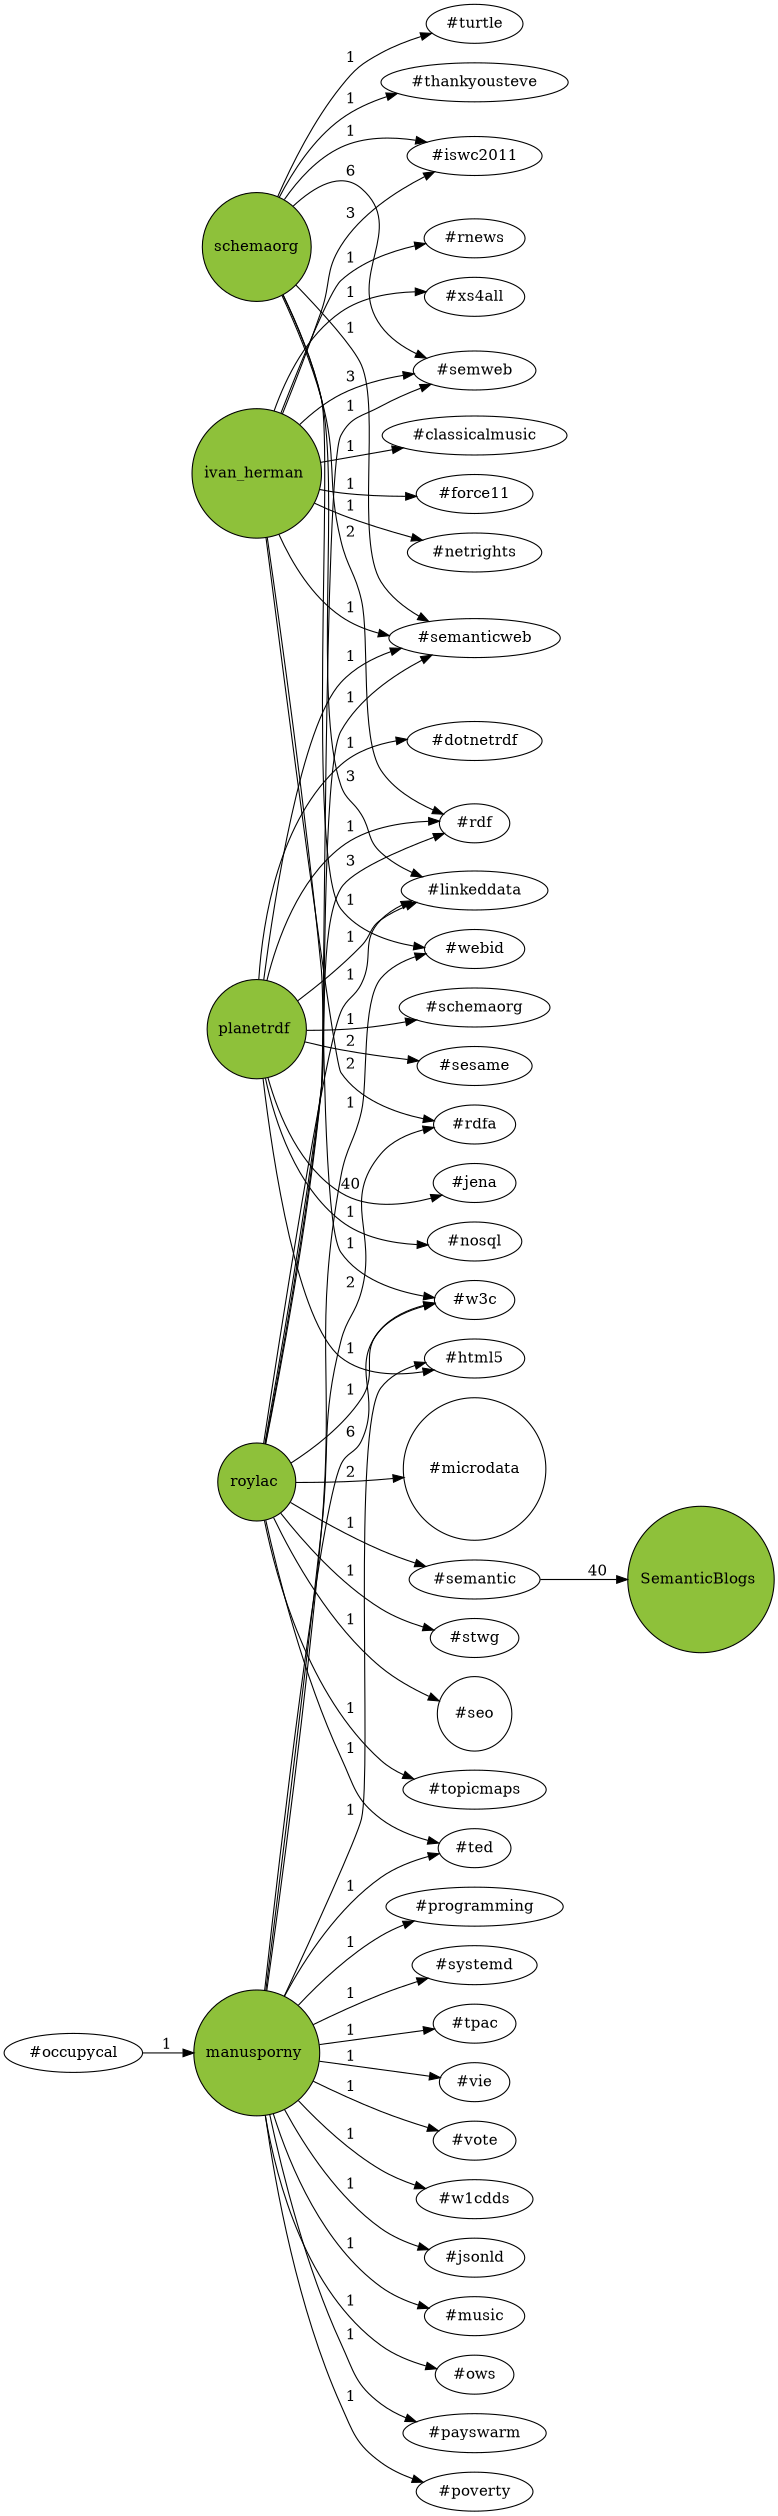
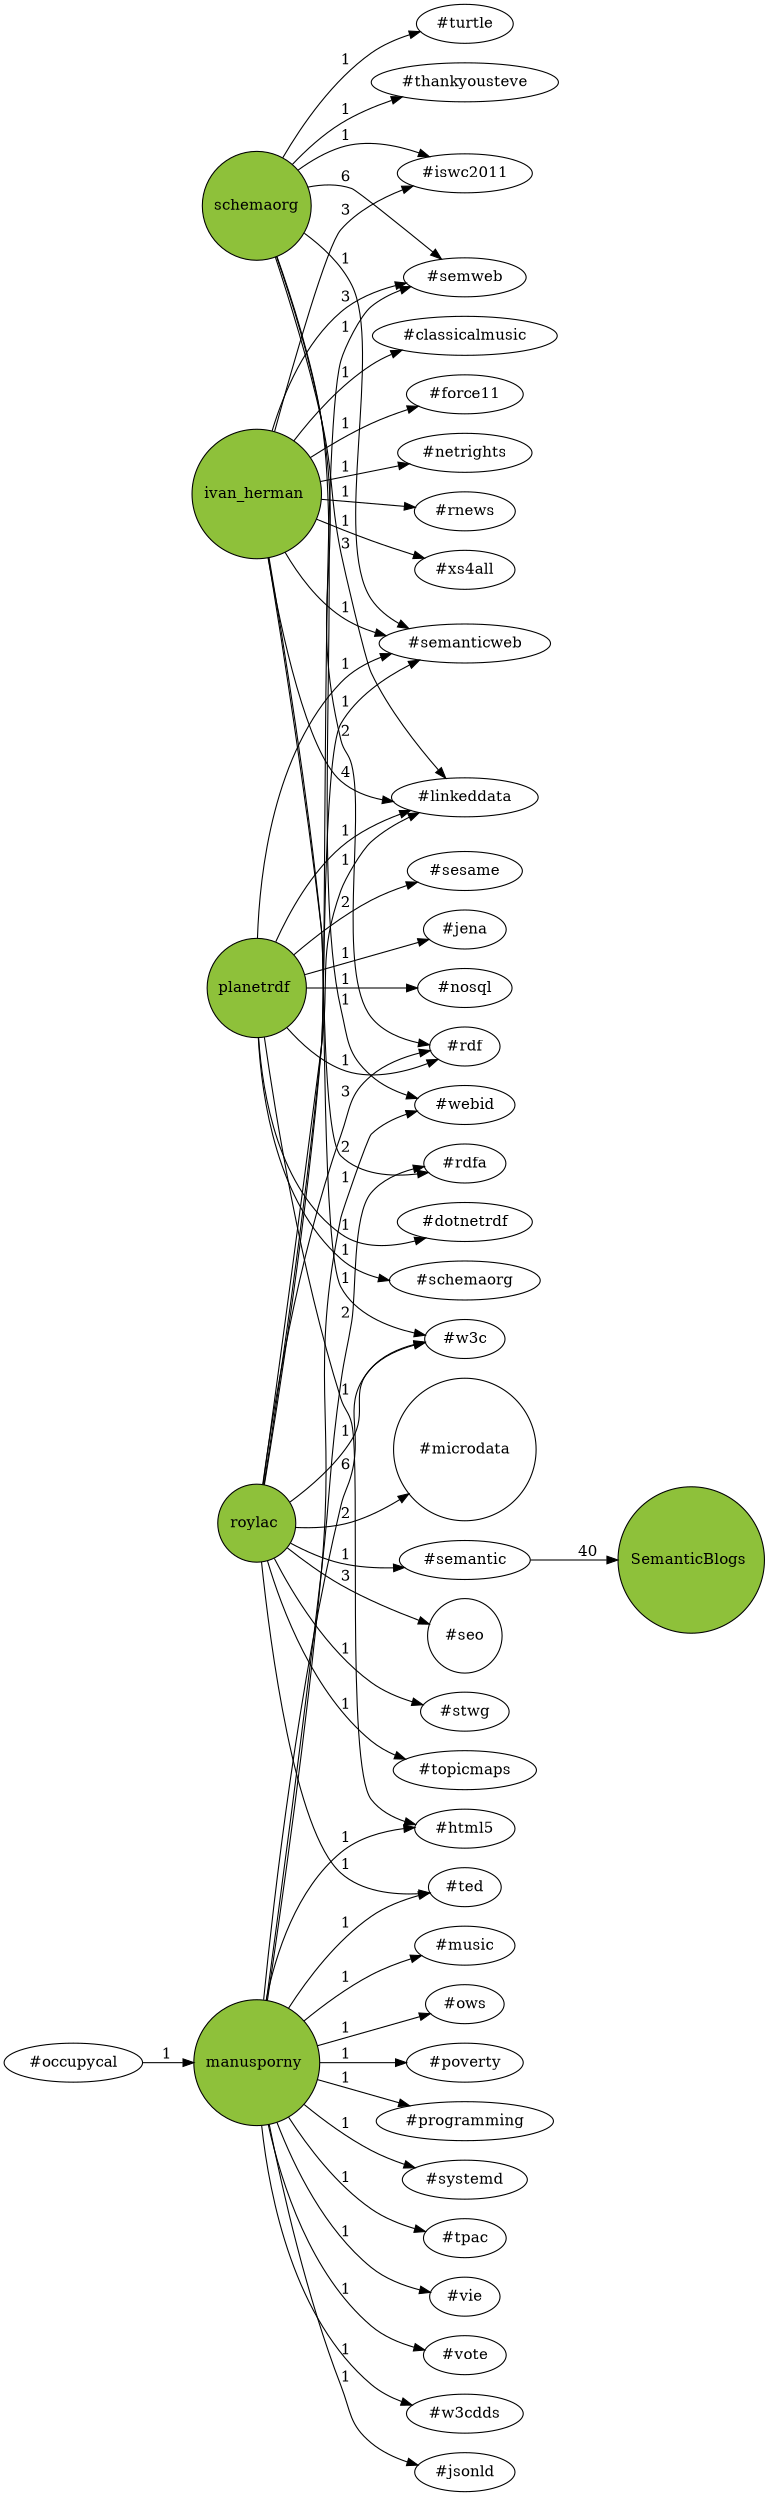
none -> (300, 696)
(351, 1185) -> (346, 954)
(351, 1620) -> (346, 1577)
(475, 2199) -> (465, 2414)
(475, 2433) -> none
